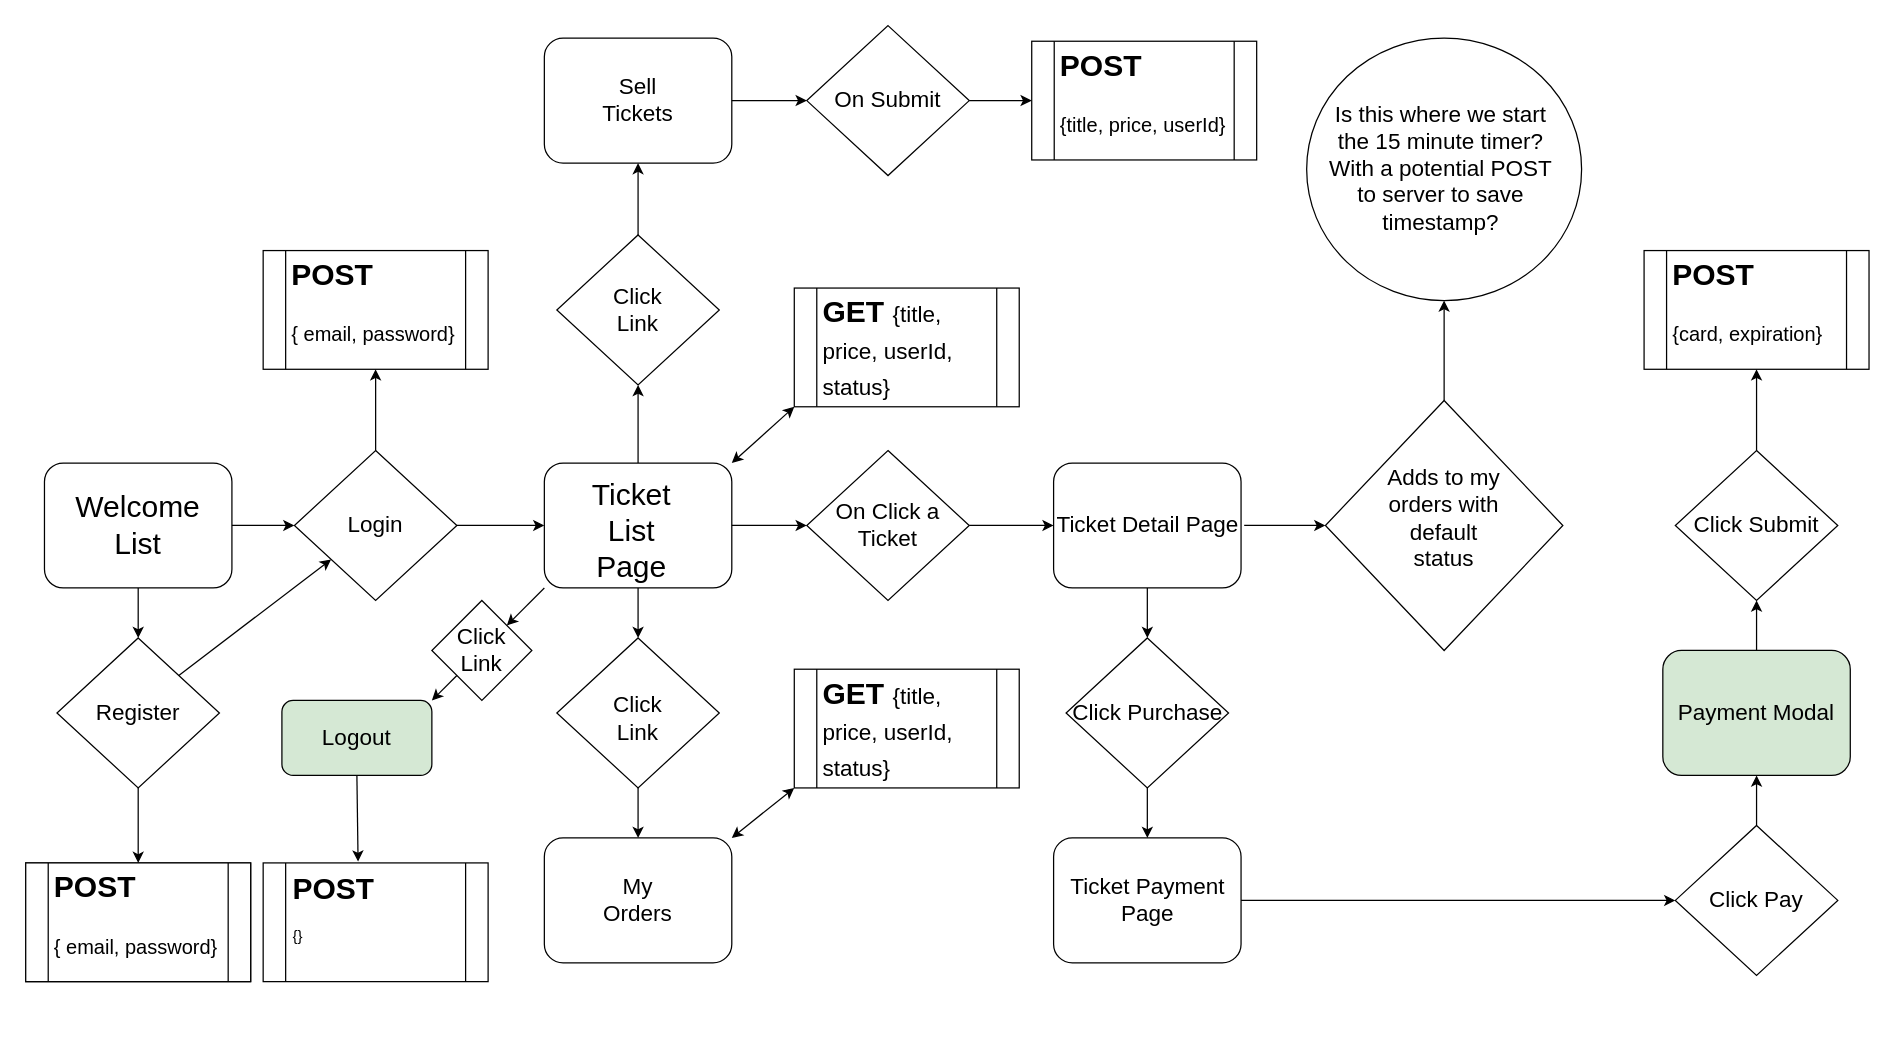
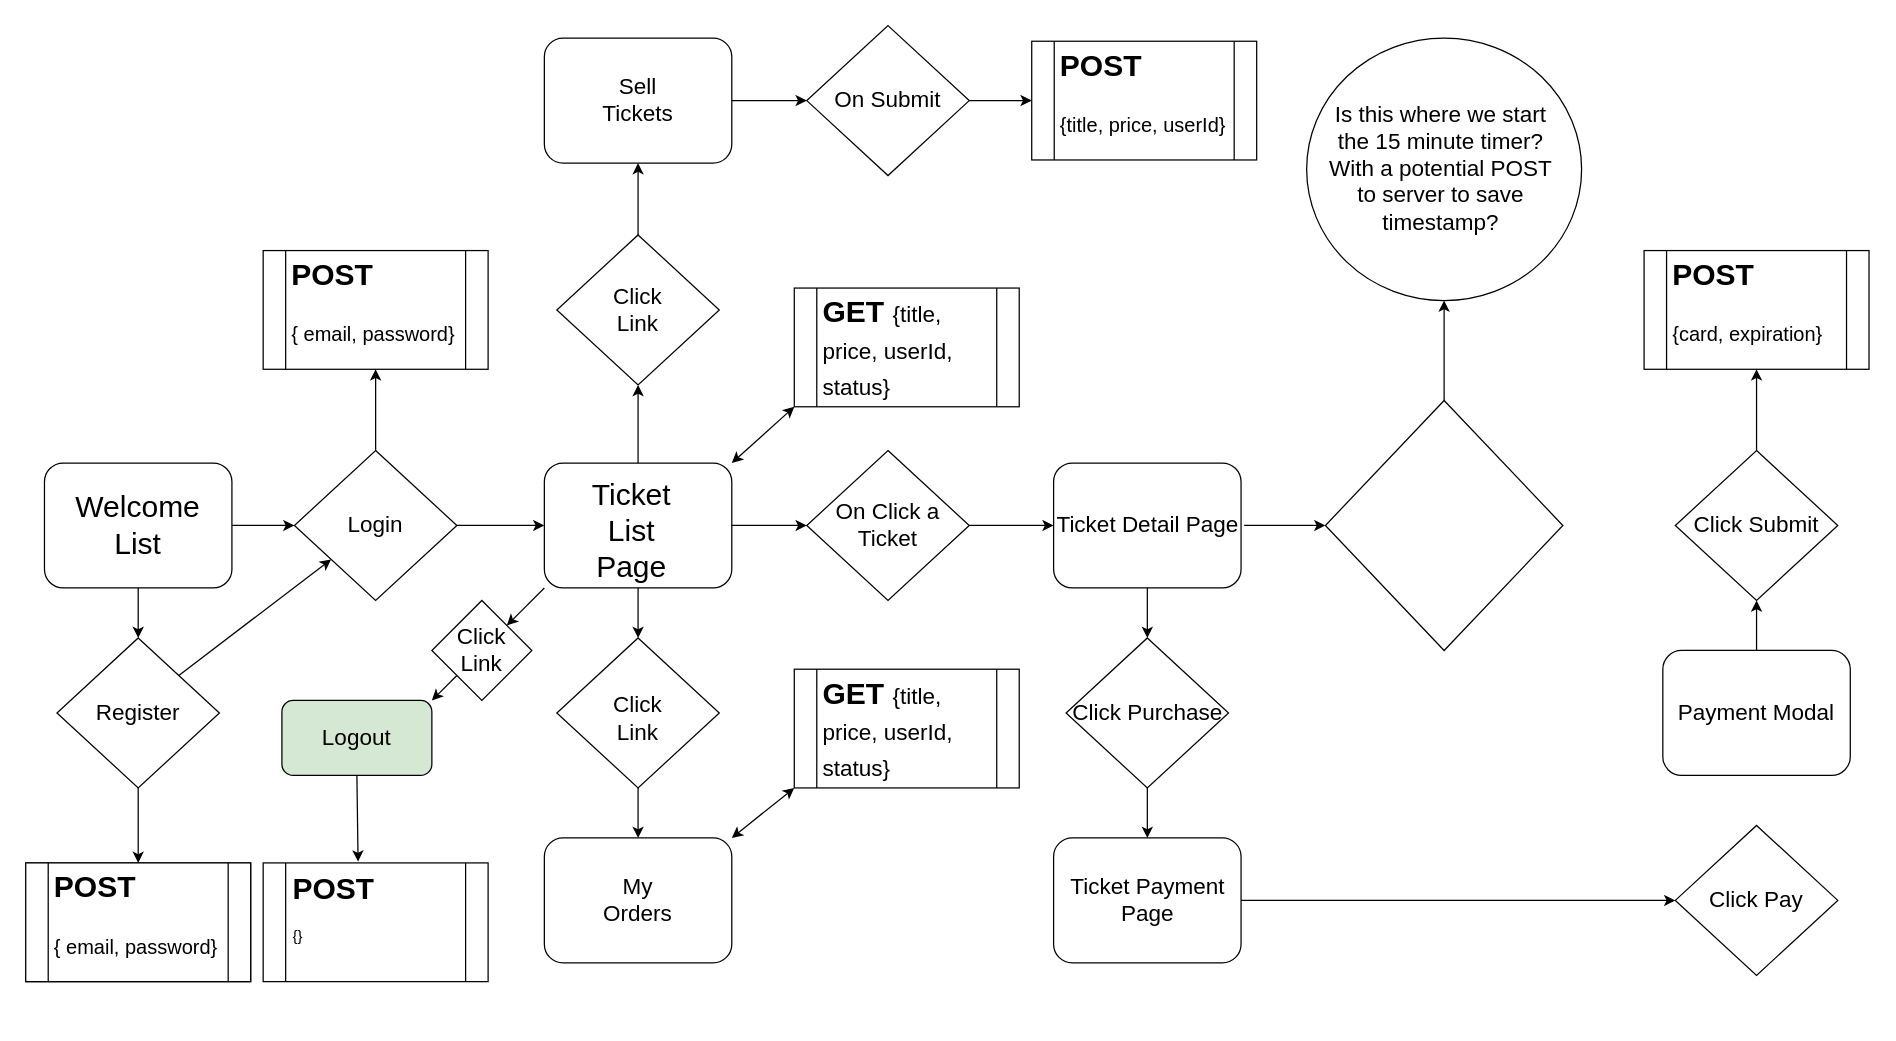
(1444, 519) -> none
(1757, 713) -> (1757, 713)
(1757, 805) -> none
